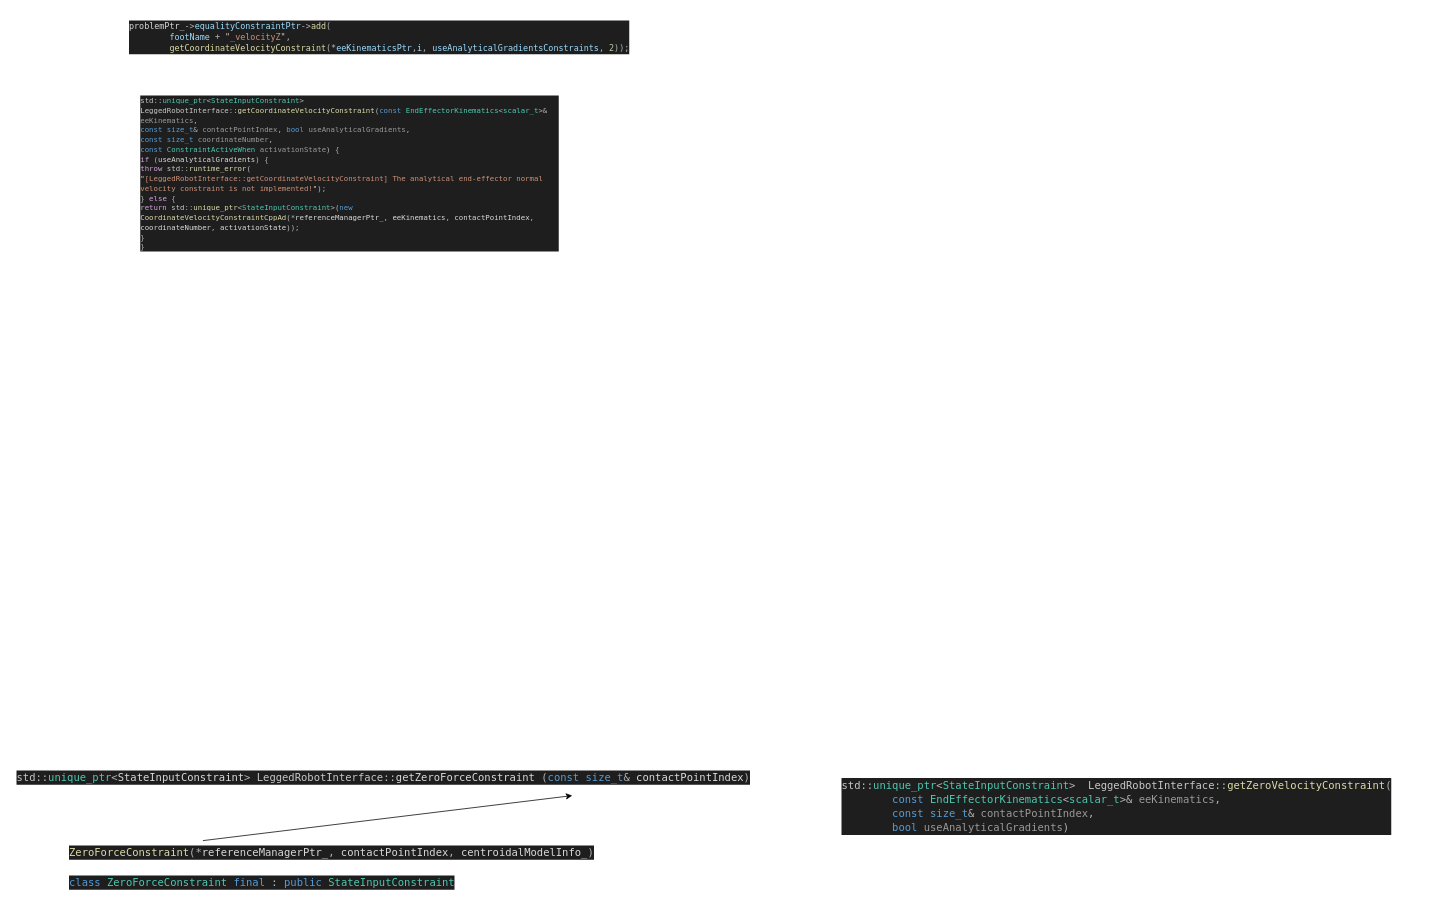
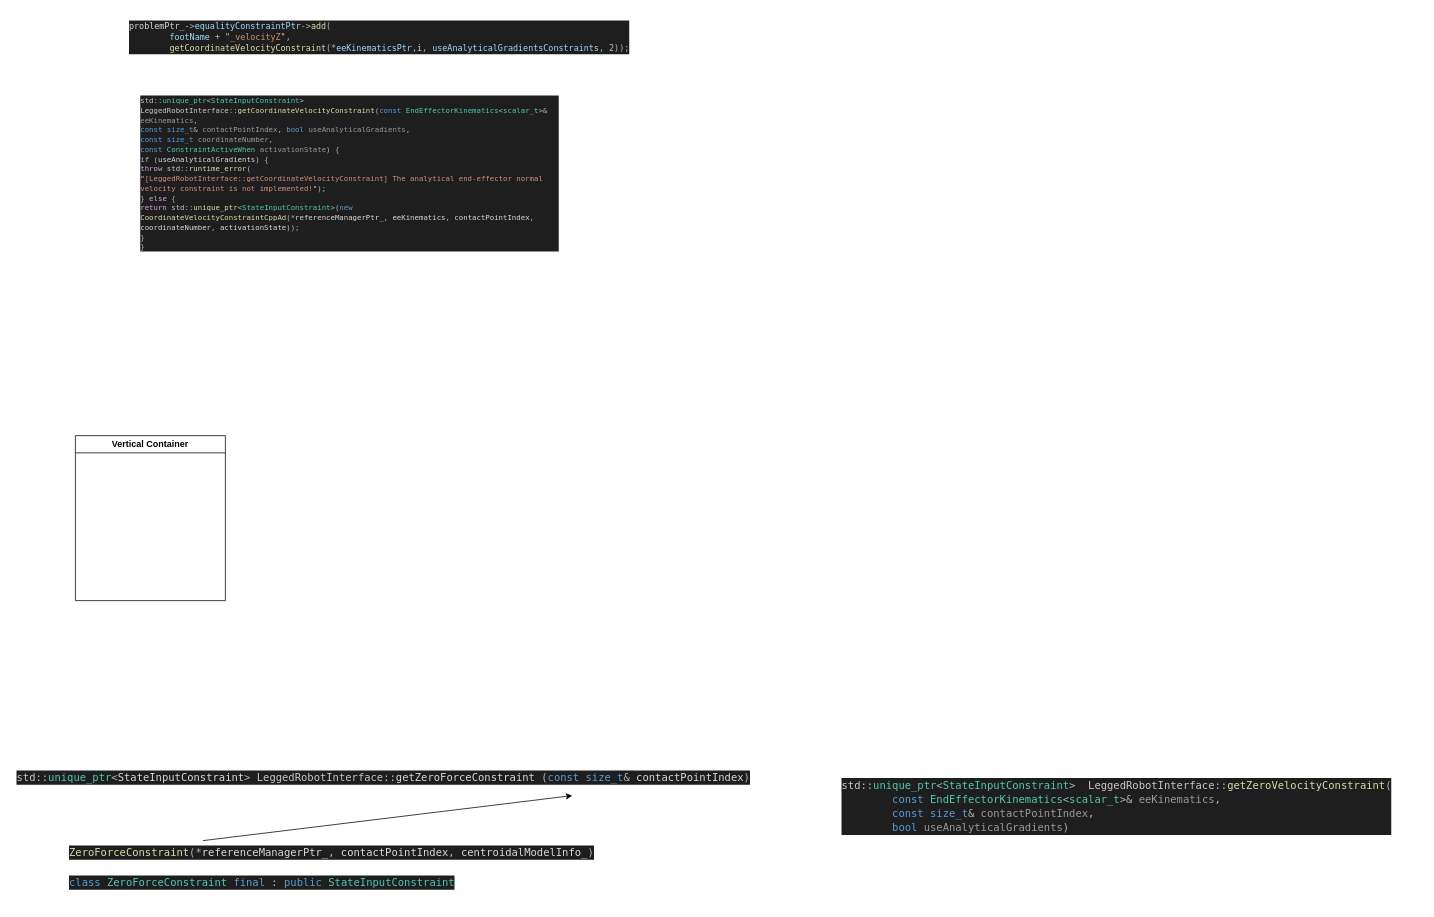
none -> (150, 518)
